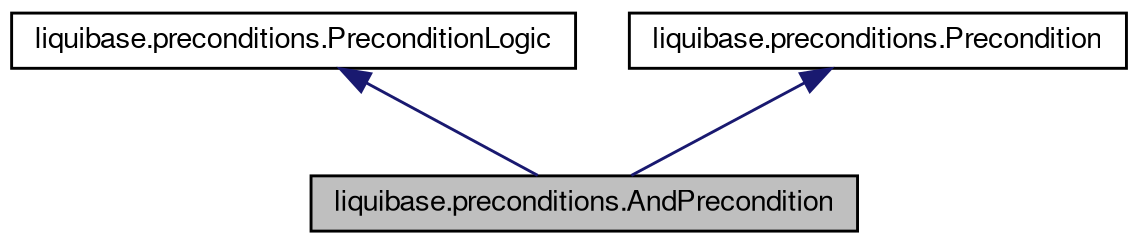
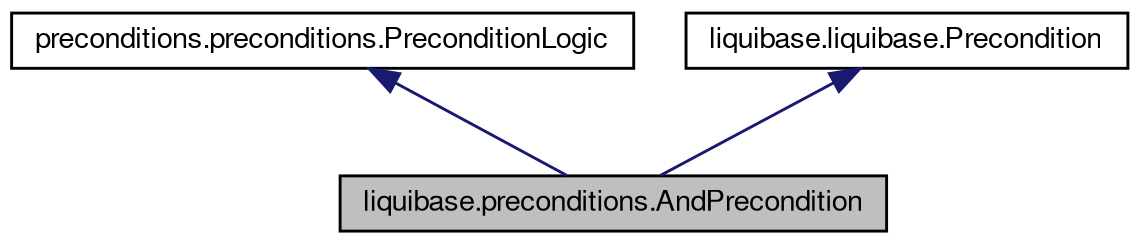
(294, 41) -> (323, 41)
(878, 41) -> (907, 41)
